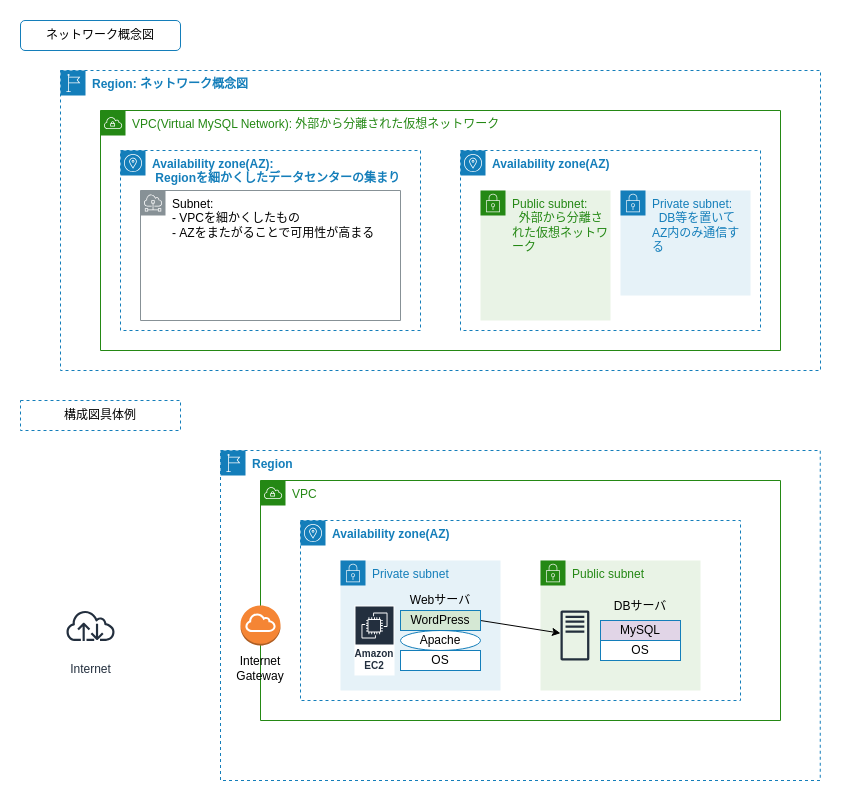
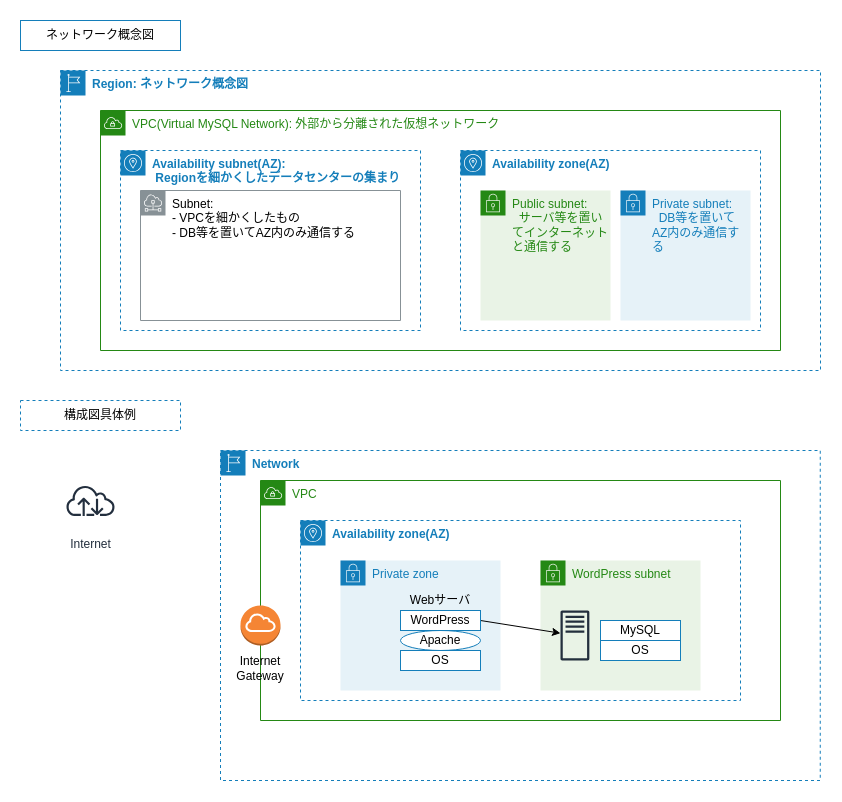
(101, 36) -> (101, 36)
(273, 172) -> (273, 172)
(274, 219) -> (263, 219)
(562, 226) -> (562, 226)
(686, 243) -> (686, 256)
(271, 465) -> (276, 465)
(416, 575) -> (410, 575)
(612, 575) -> (625, 575)
(641, 607) -> none
(441, 621) -> (441, 621)
(91, 626) -> (91, 501)
(641, 631) -> (641, 631)
(375, 641) -> none
